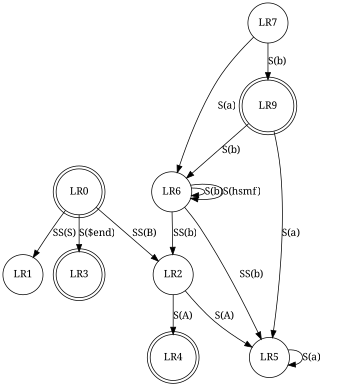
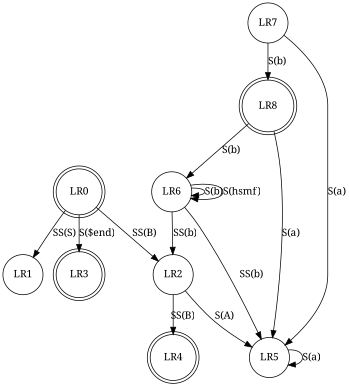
(208, 96) -> (328, 186)
(268, 106) -> (268, 106)
(183, 316) -> (183, 316)
